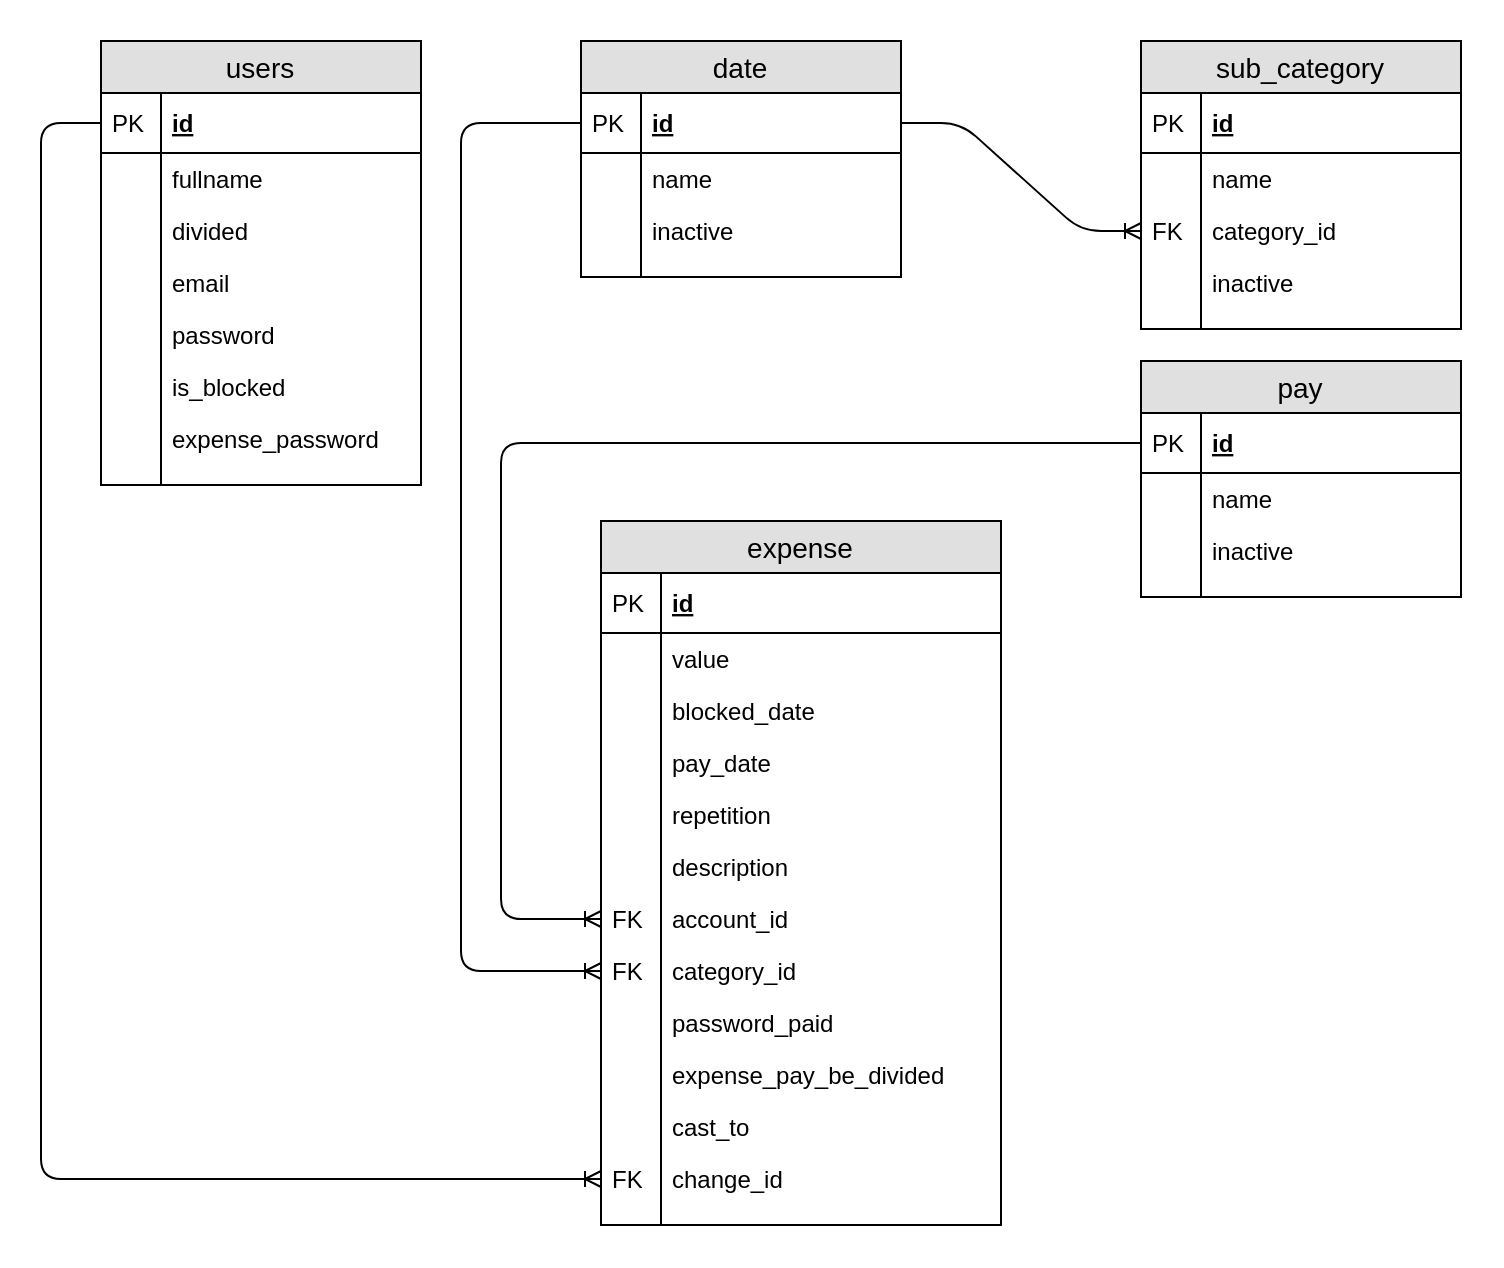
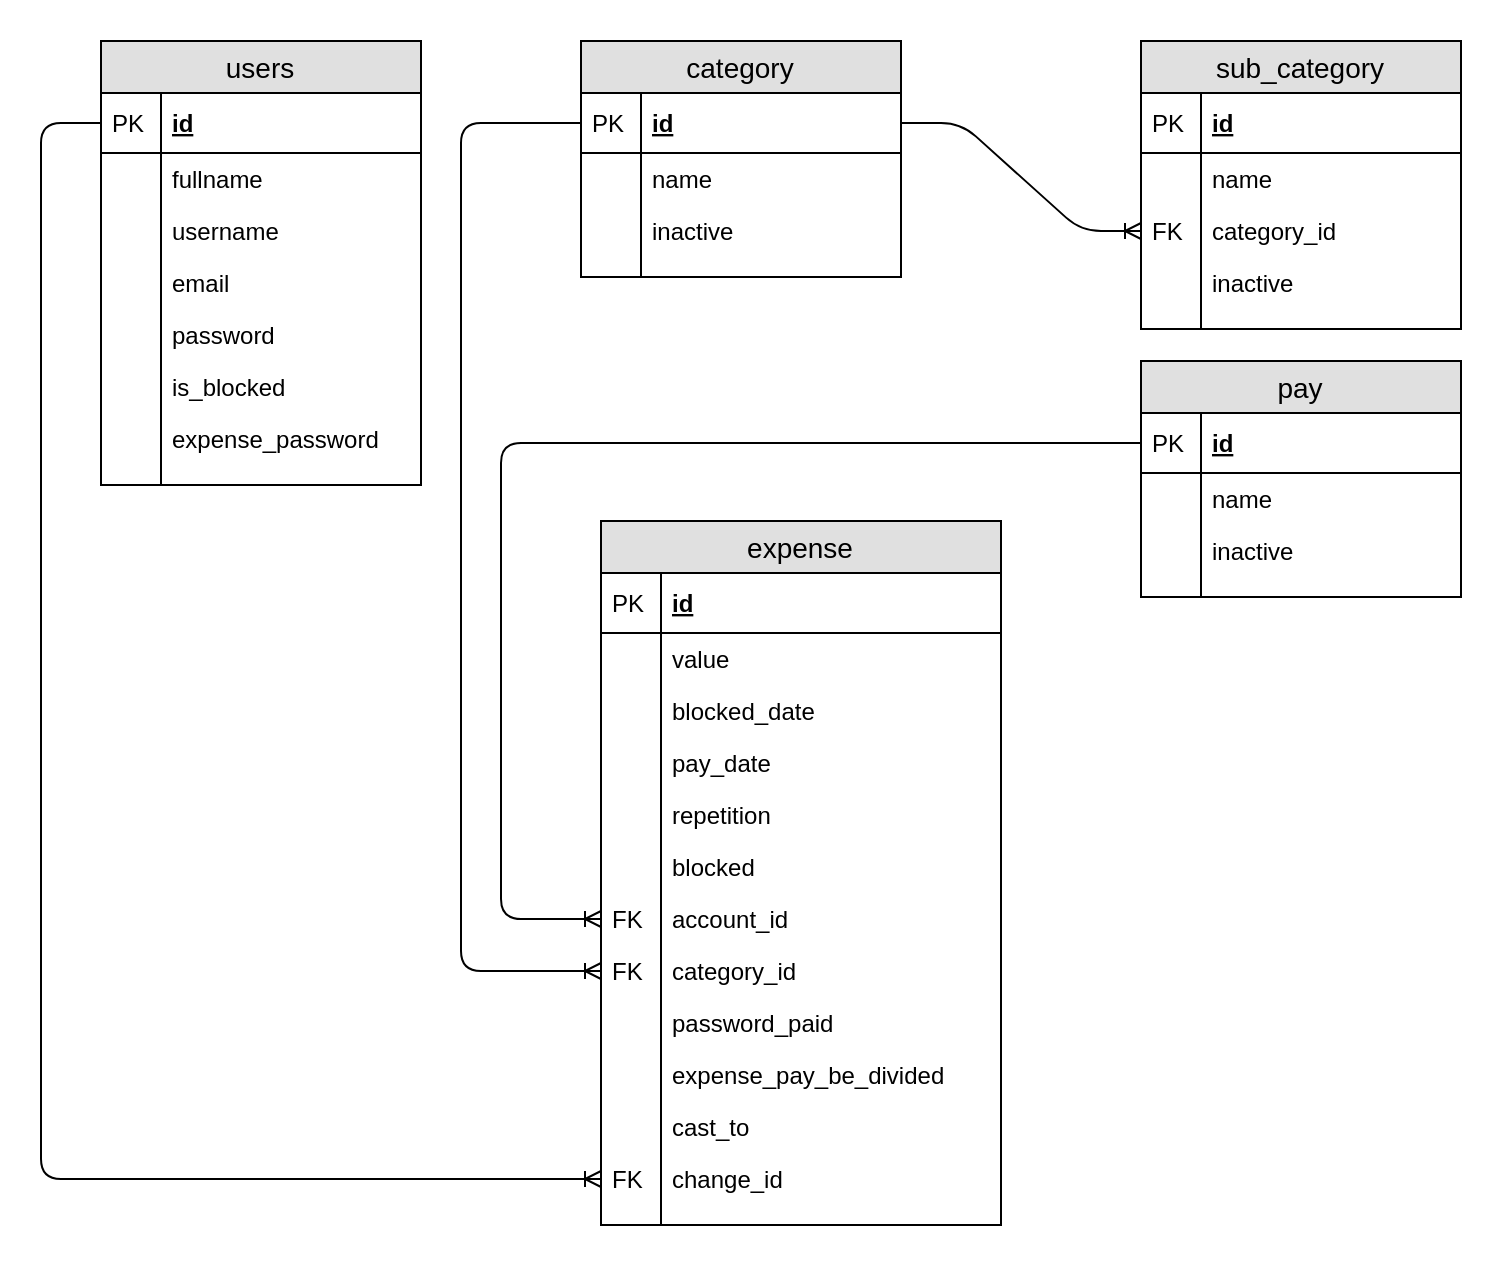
(740, 69) -> (740, 69)
(213, 232) -> (226, 232)
(740, 868) -> (716, 868)
